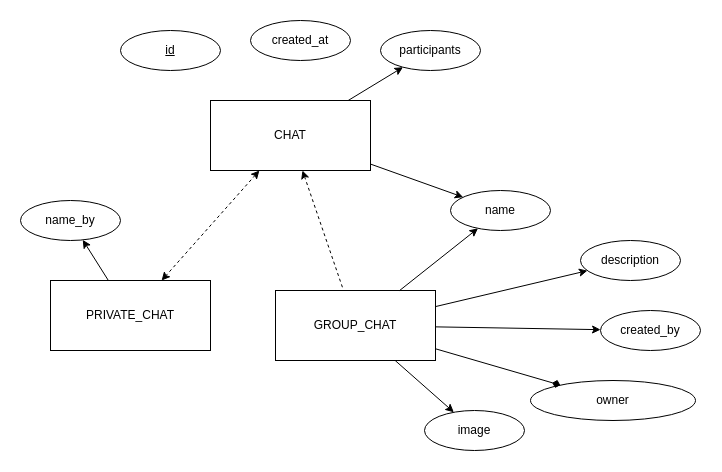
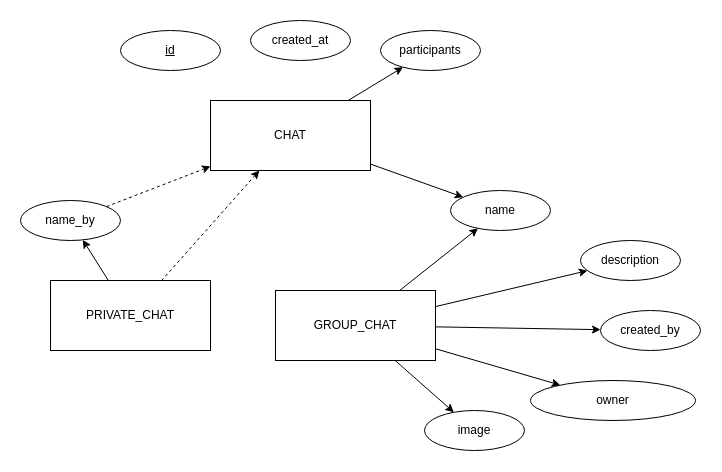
(323, 232) -> (156, 187)
(167, 275) -> (165, 277)
(552, 383) -> (552, 383)
